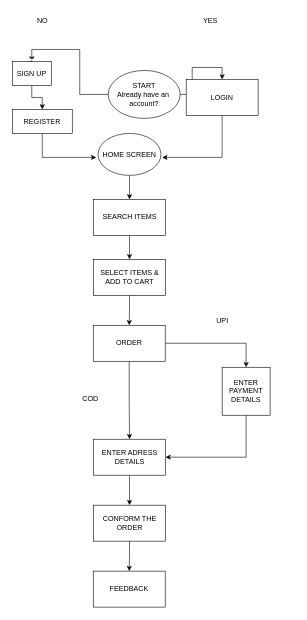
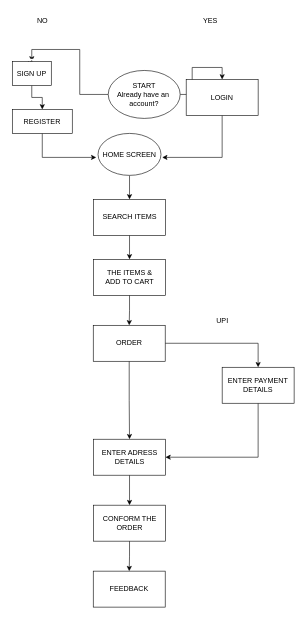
(130, 278) -> (130, 278)
(246, 392) -> (258, 386)
(90, 399) -> none
